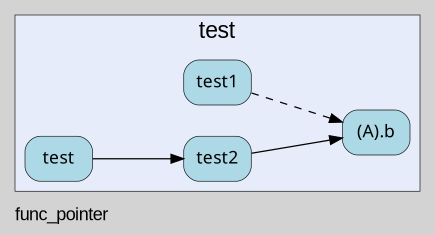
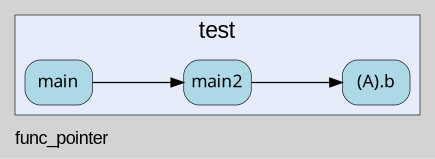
(218, 82) -> none
(59, 159) -> (59, 82)
(218, 159) -> (218, 82)
